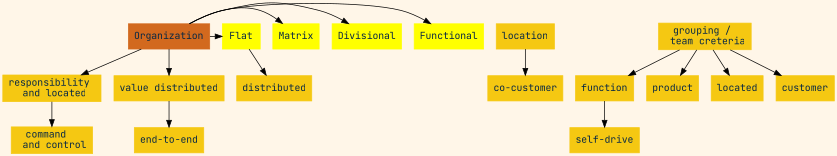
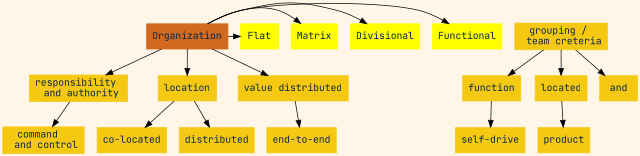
none -> (187, 59)
(256, 59) -> (200, 111)
(690, 60) -> (562, 111)
(52, 88) -> (79, 88)
(525, 88) -> (132, 140)
(805, 88) -> (619, 88)
